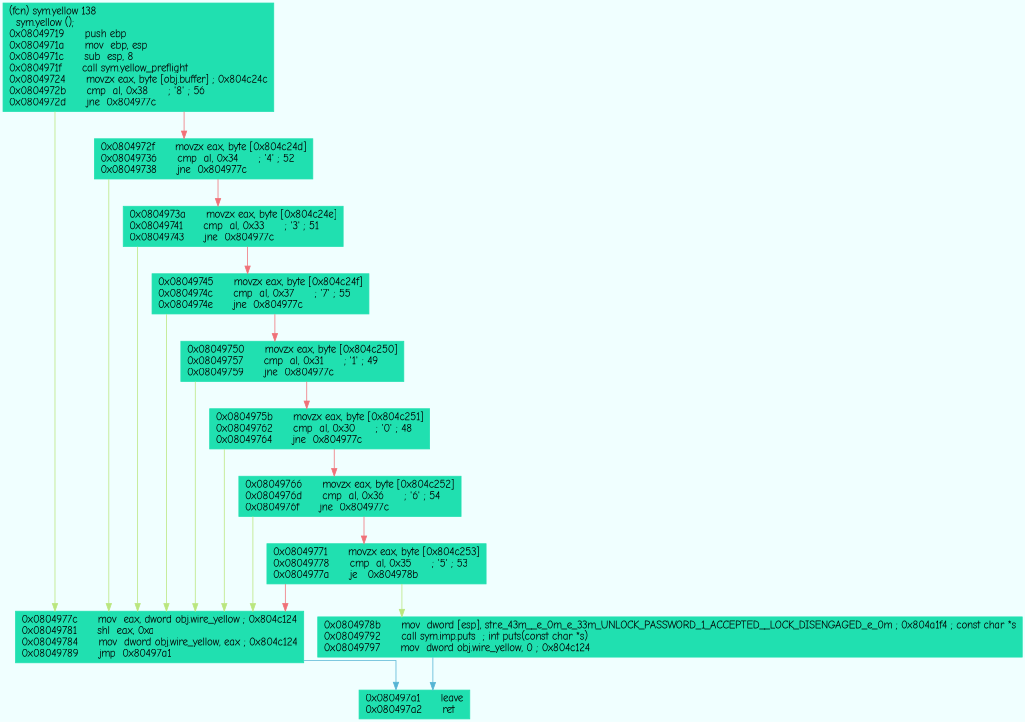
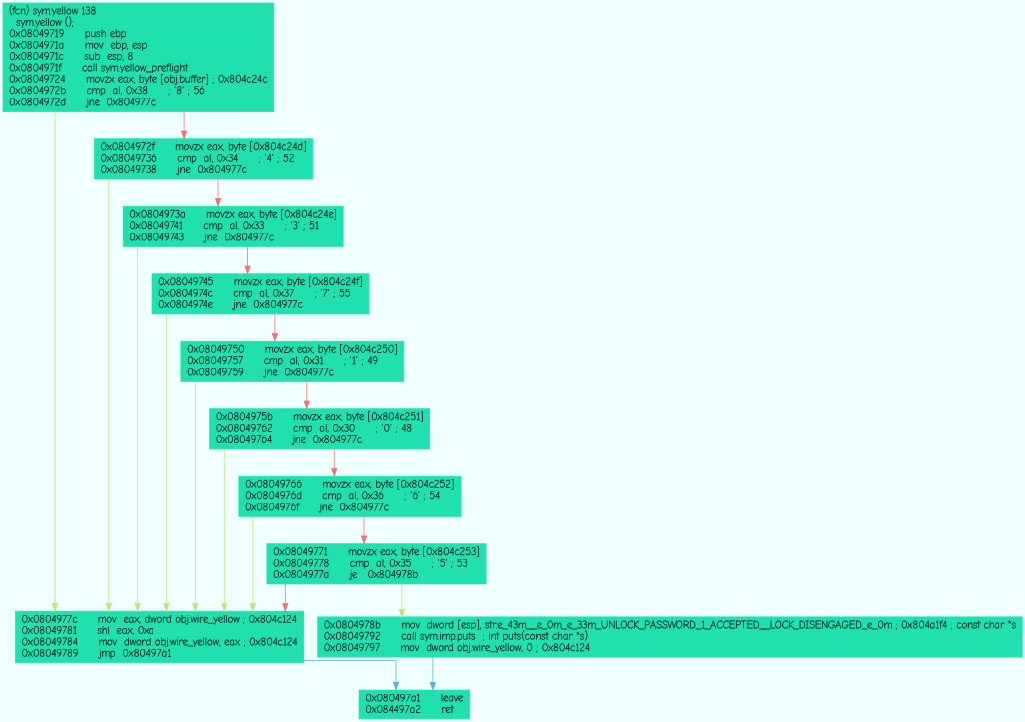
(414, 704) -> (414, 704)
